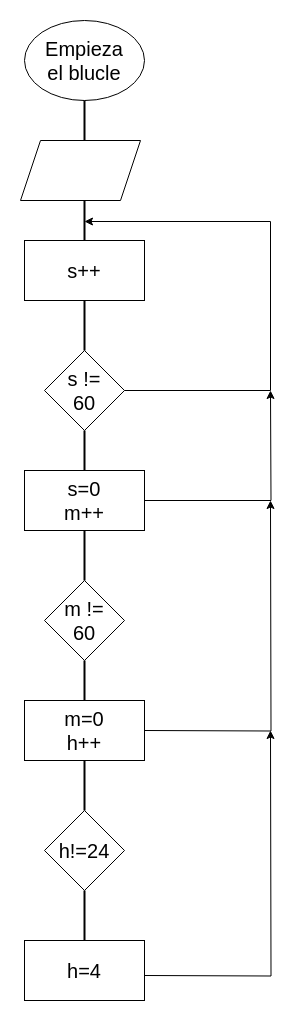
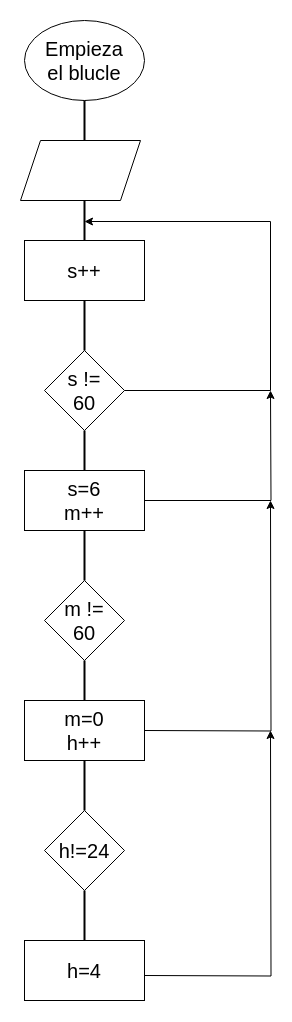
(85, 501) -> (85, 501)
